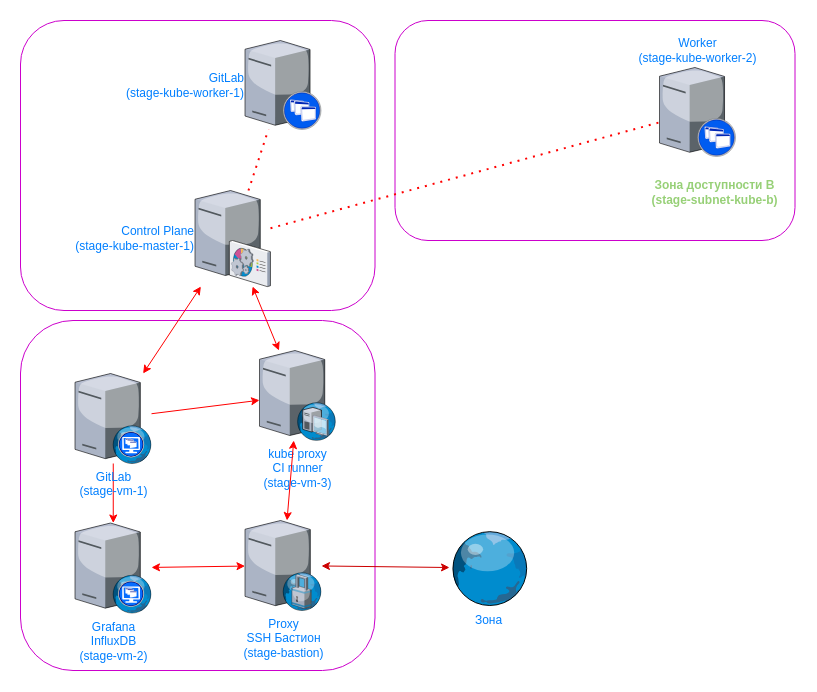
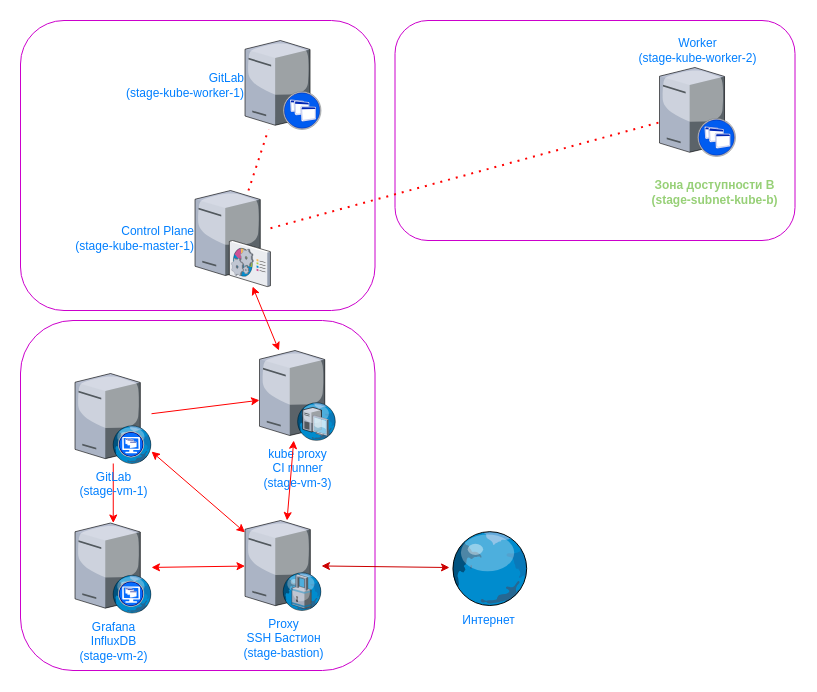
(172, 330) -> (198, 492)
(489, 621) -> (489, 621)
